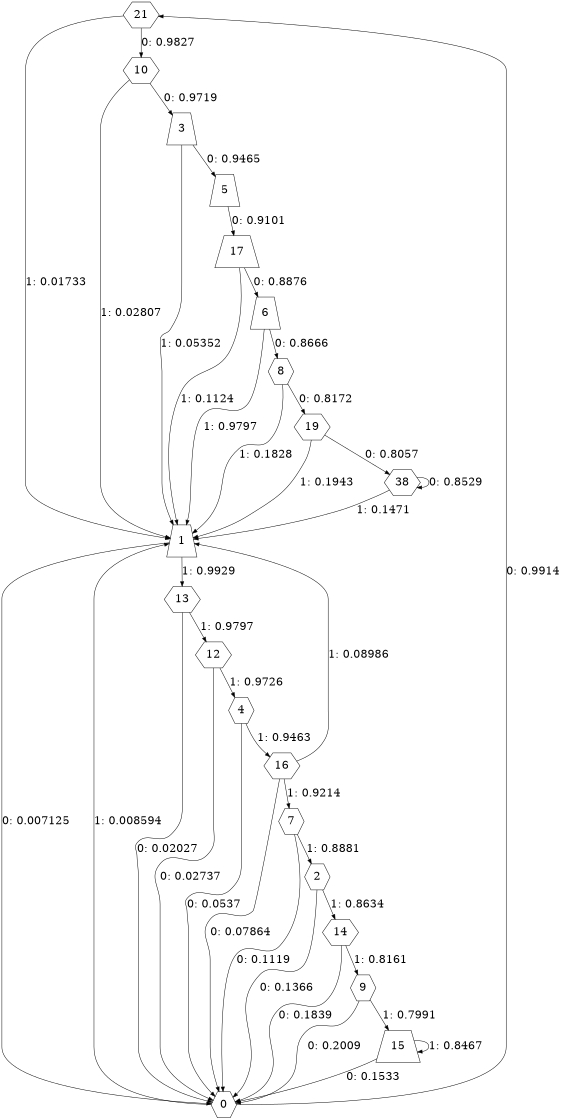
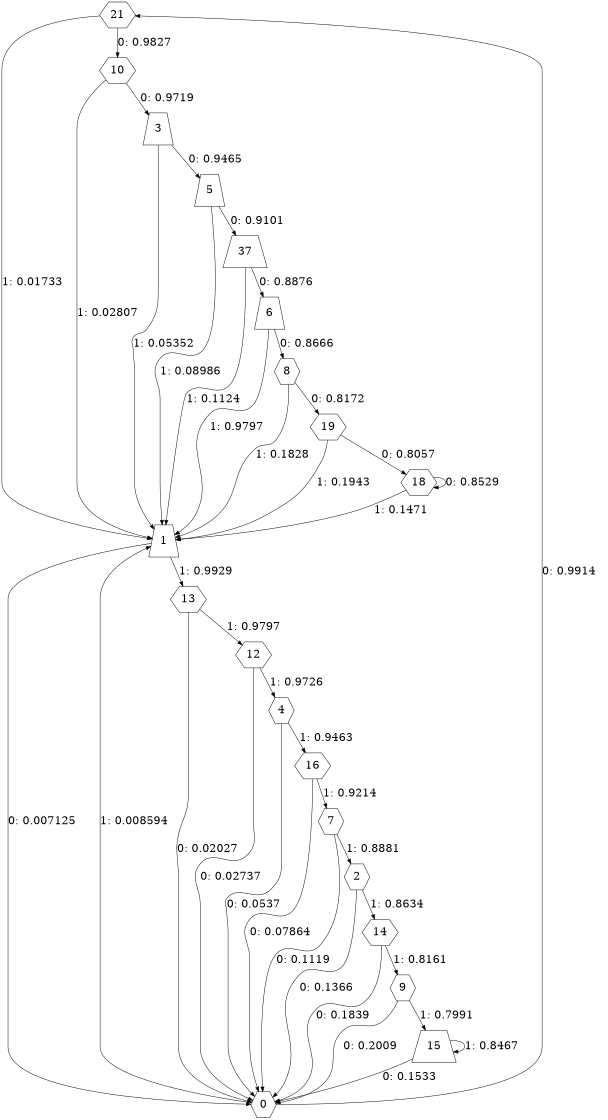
(237, 252) -> (245, 252)
(402, 483) -> (419, 483)
(328, 615) -> (173, 353)
